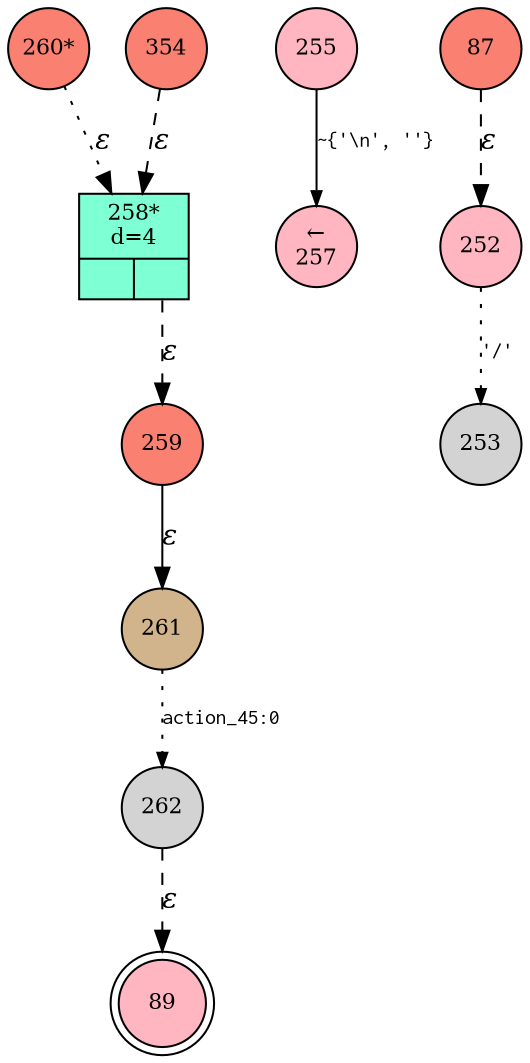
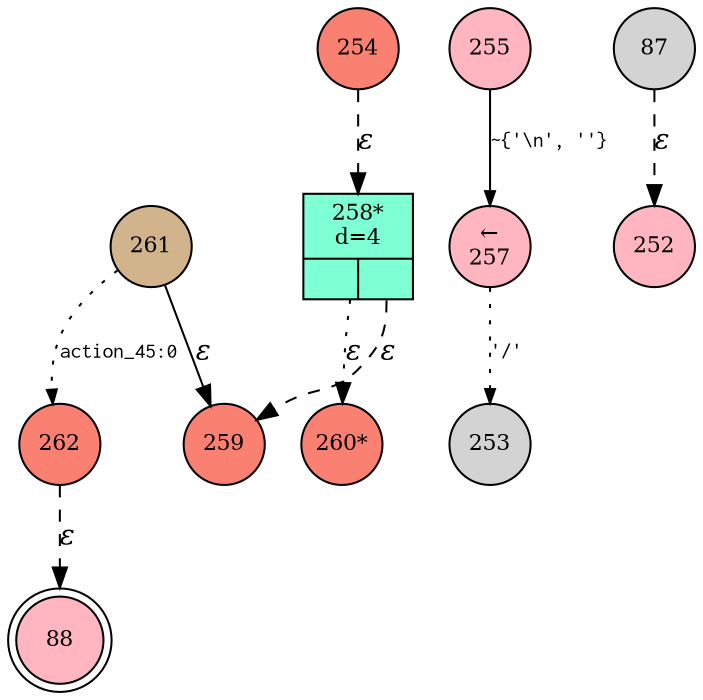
(166, 49) -> (358, 49)
(481, 49) -> (654, 49)
(84, 130) -> (346, 341)
(481, 338) -> (490, 338)
(162, 527) -> (184, 336)
(162, 808) -> (60, 444)
(162, 1003) -> (60, 640)
